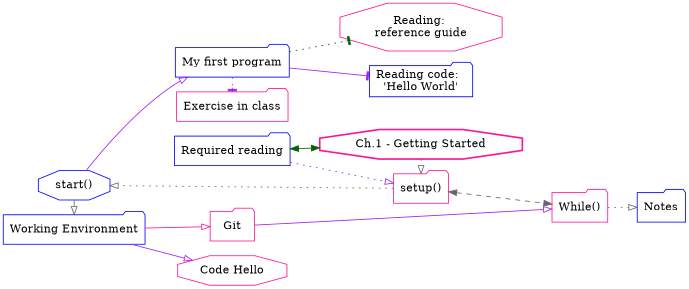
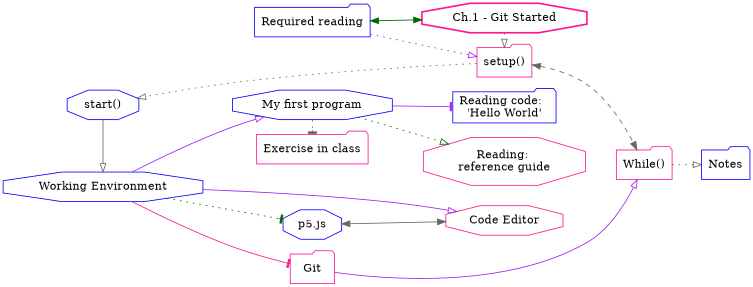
(318, 46) -> (400, 129)
(232, 62) -> (312, 105)
(232, 82) -> (312, 125)
(130, 122) -> (193, 143)
(421, 144) -> (504, 18)
none -> (312, 225)
(173, 227) -> (207, 237)
(74, 230) -> (103, 187)
(232, 270) -> (504, 220)
